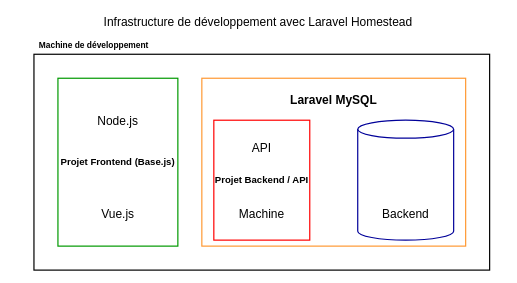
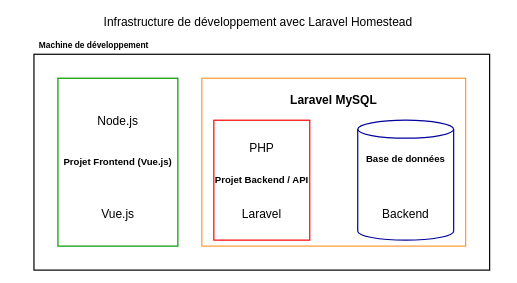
(262, 147) -> (262, 147)
none -> (406, 159)
(118, 162) -> (118, 162)
(262, 213) -> (262, 213)
